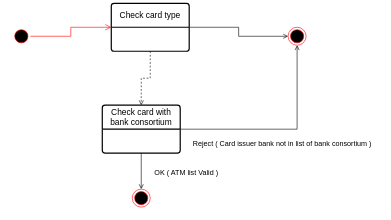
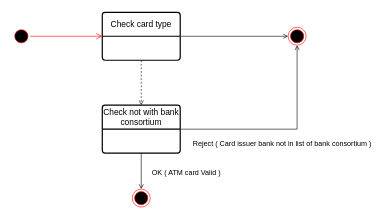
(150, 27) -> (141, 36)
(141, 117) -> (141, 117)
(187, 173) -> (187, 173)
